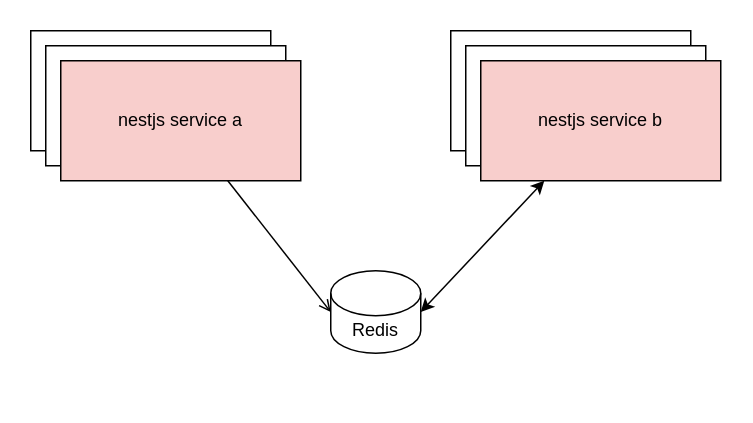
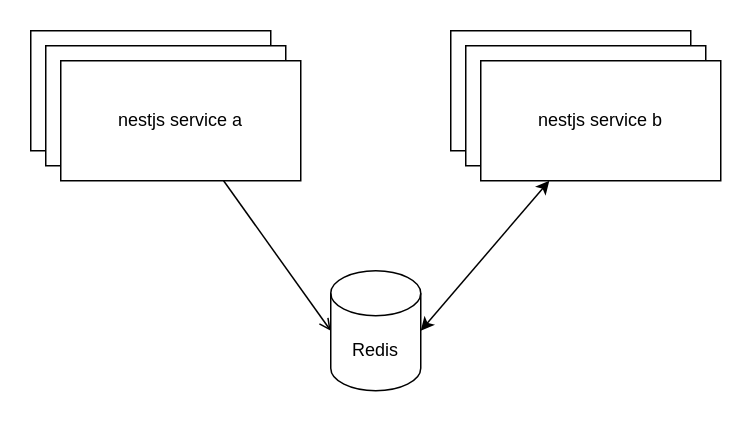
(181, 121) -> (181, 121)
(601, 121) -> (601, 121)
(376, 312) -> (376, 331)
